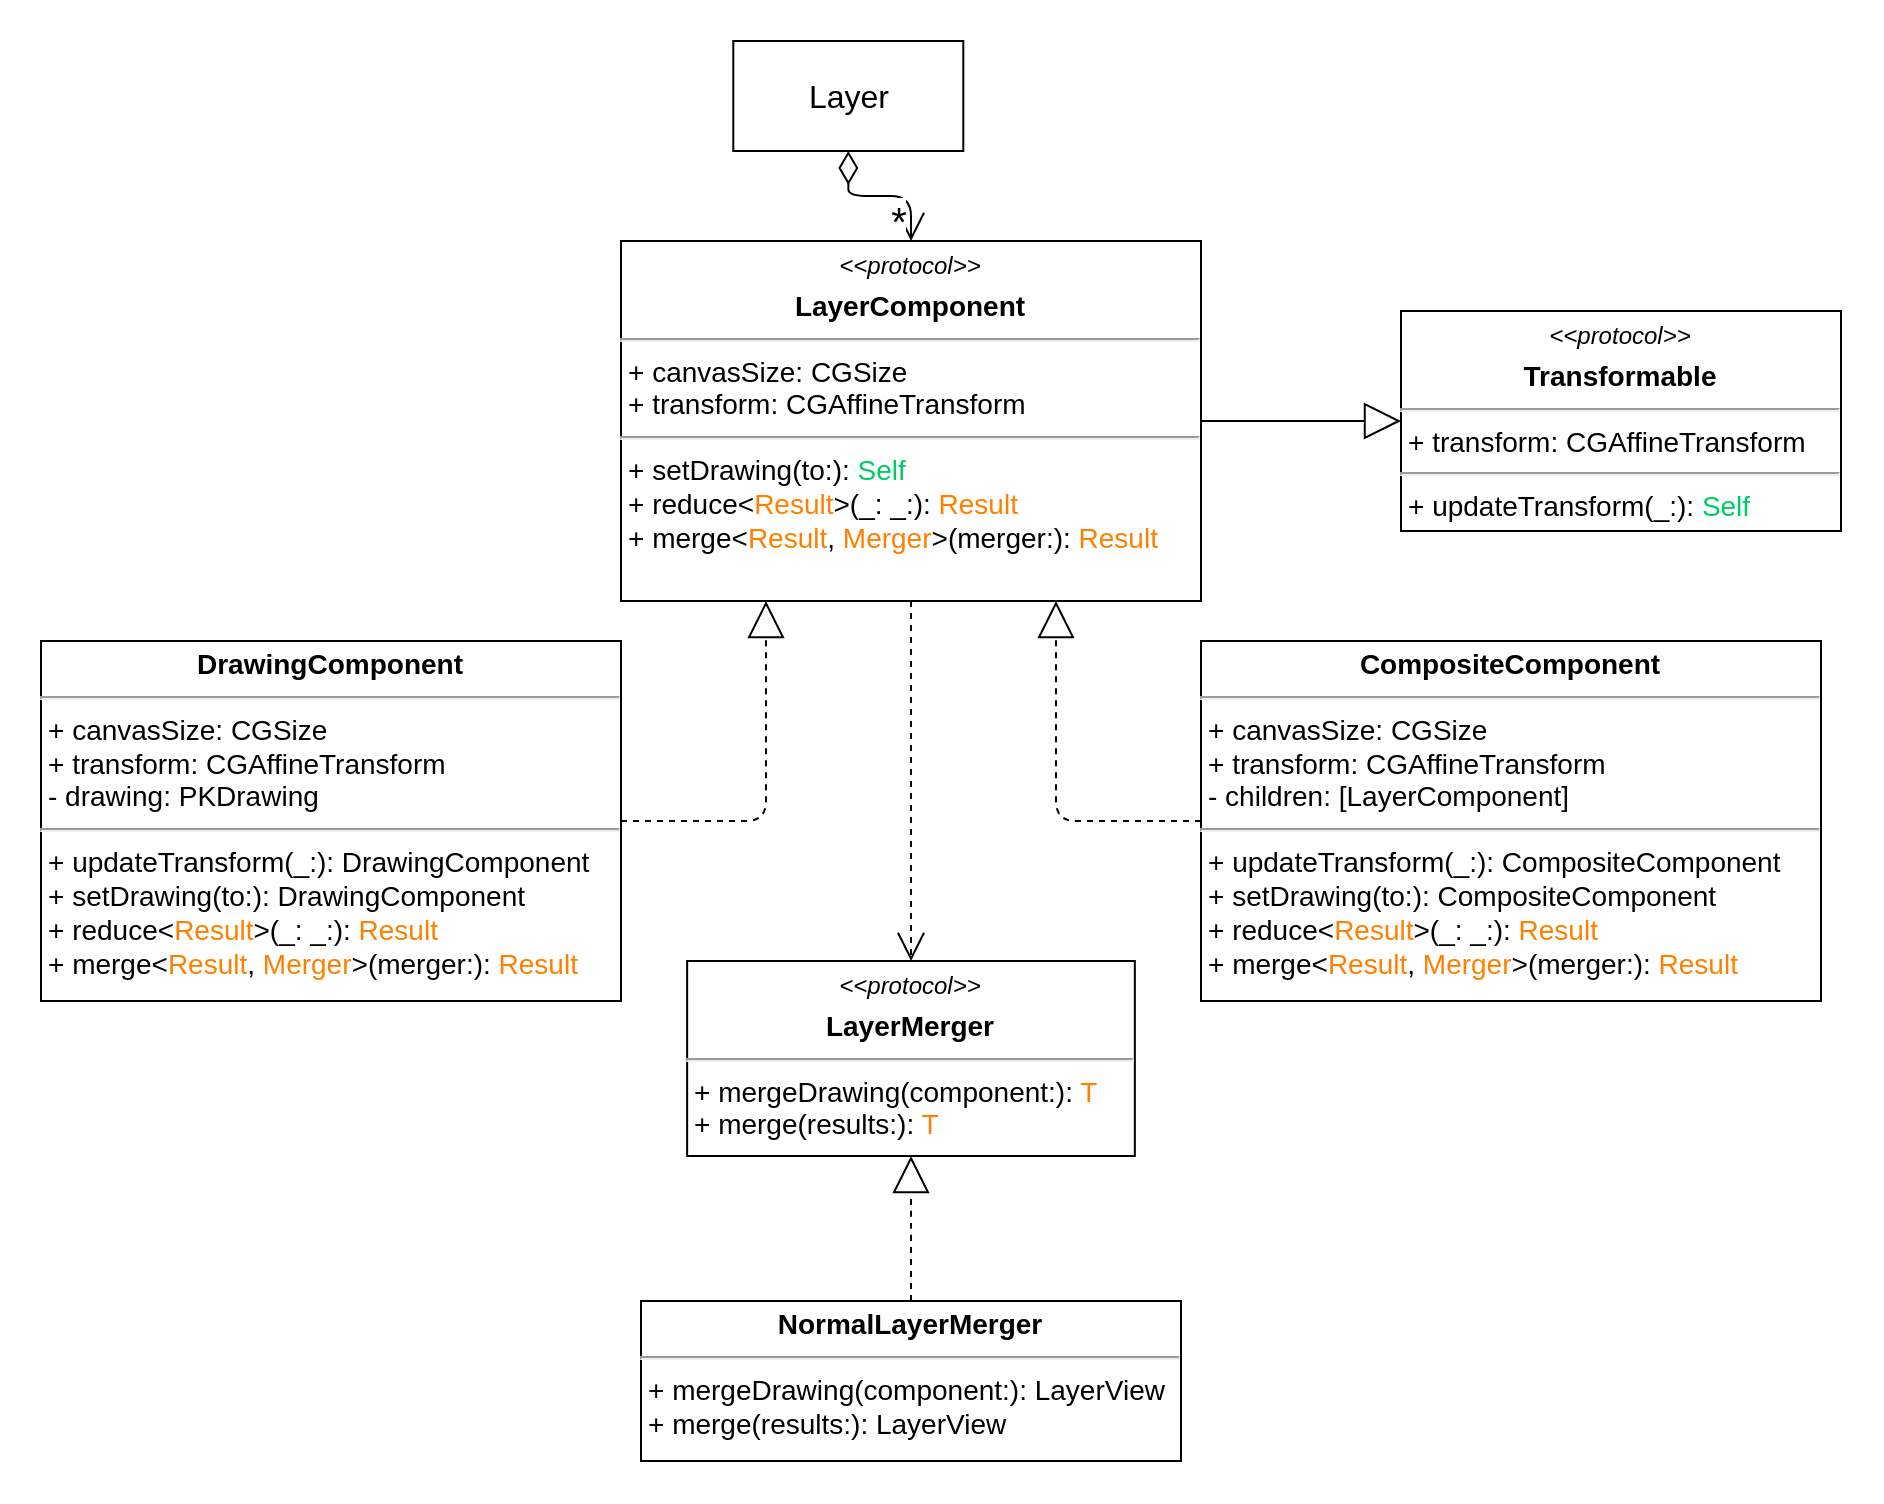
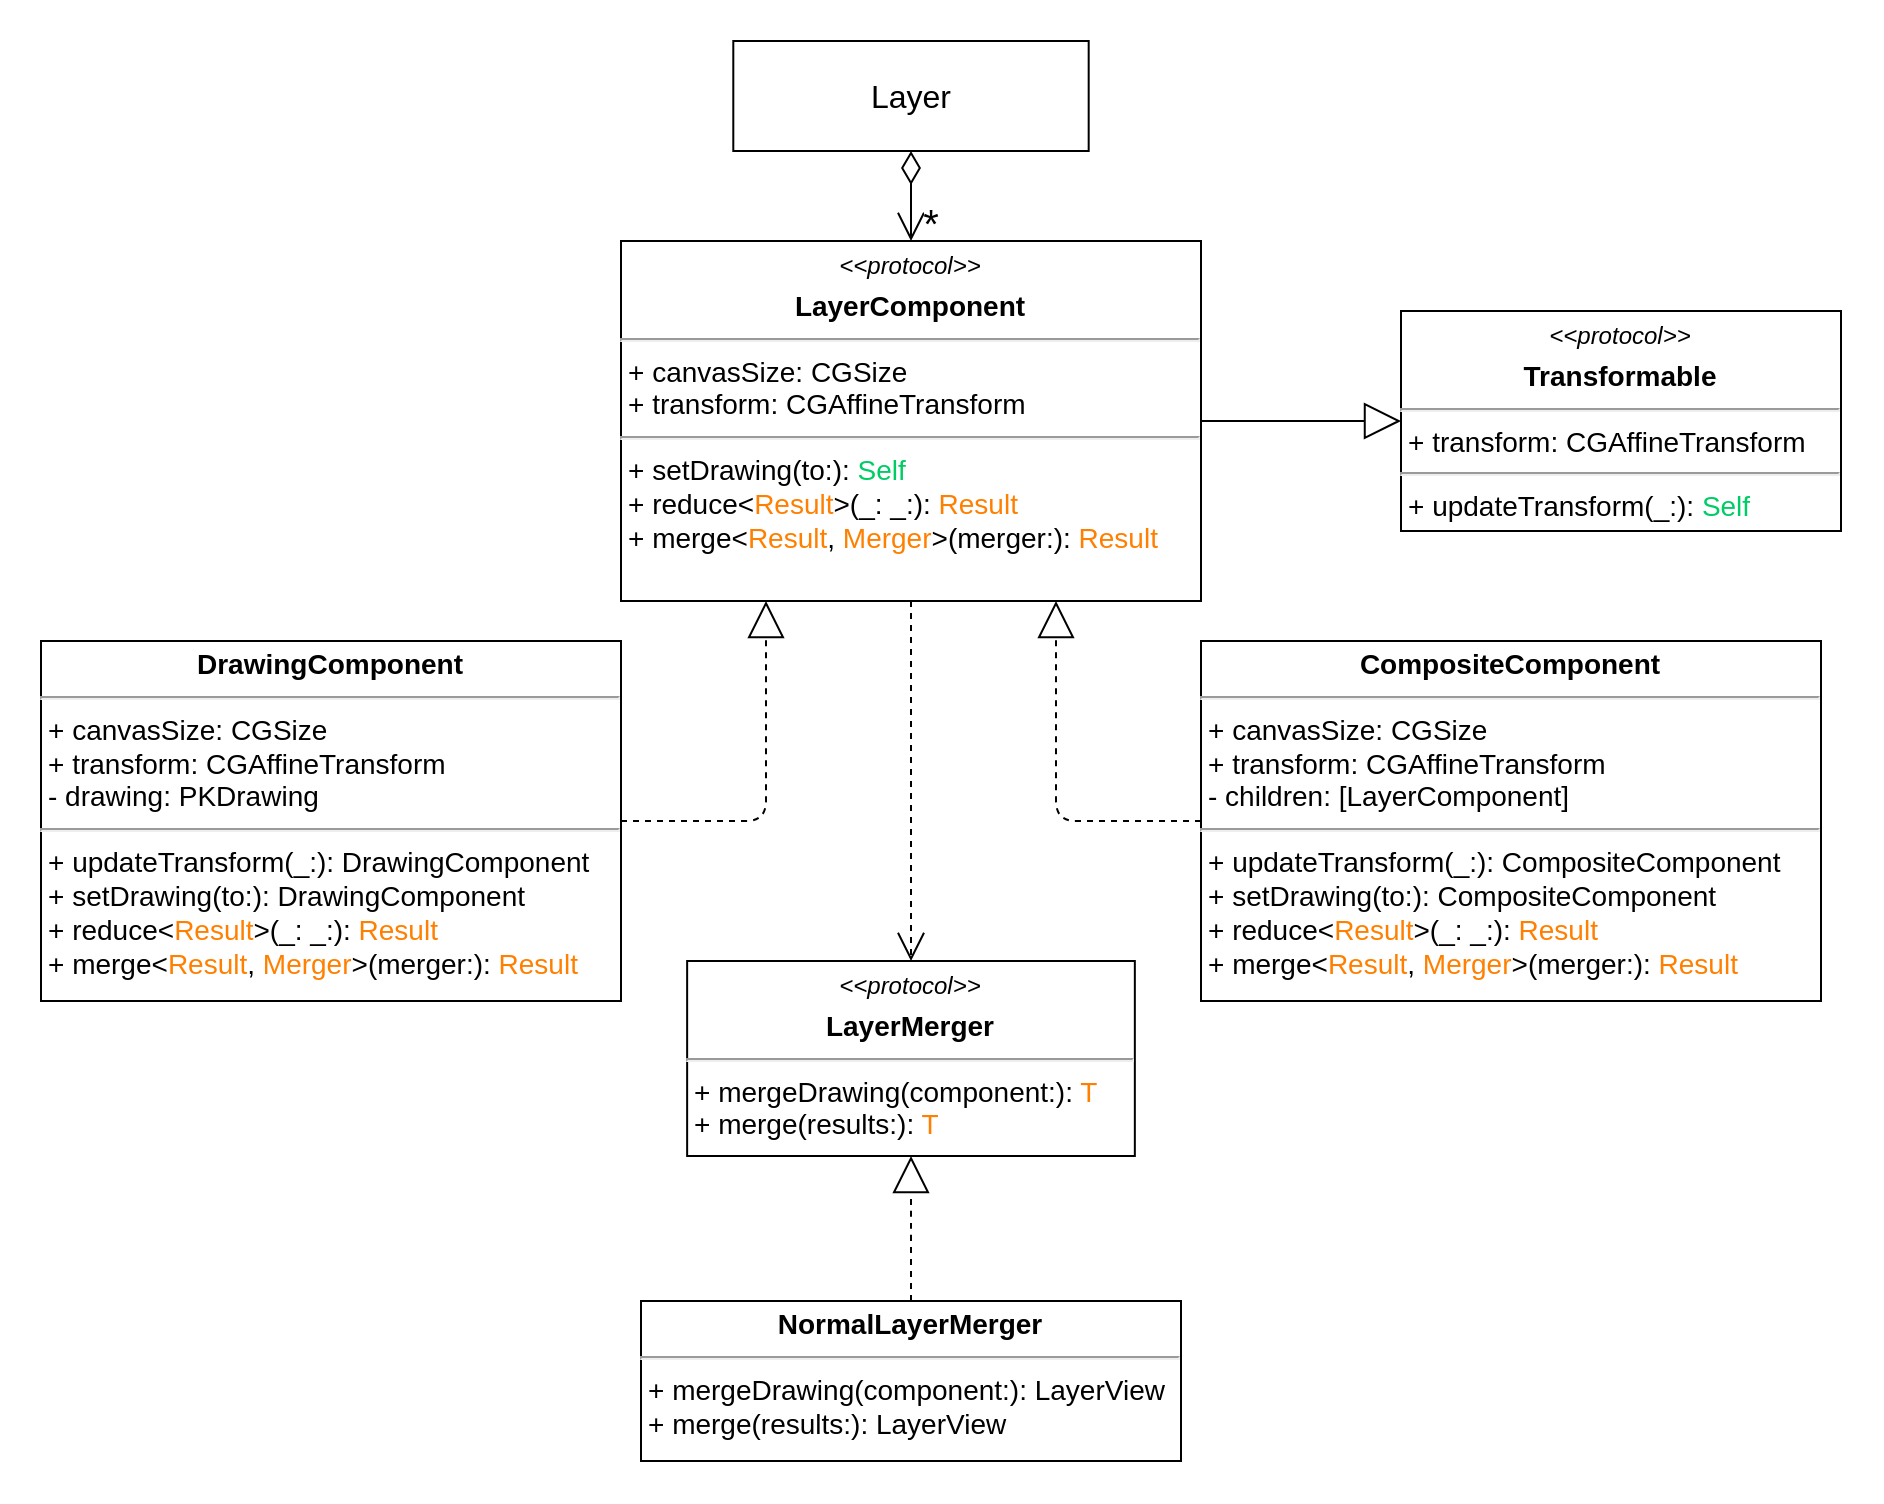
(848, 96) -> (911, 96)
